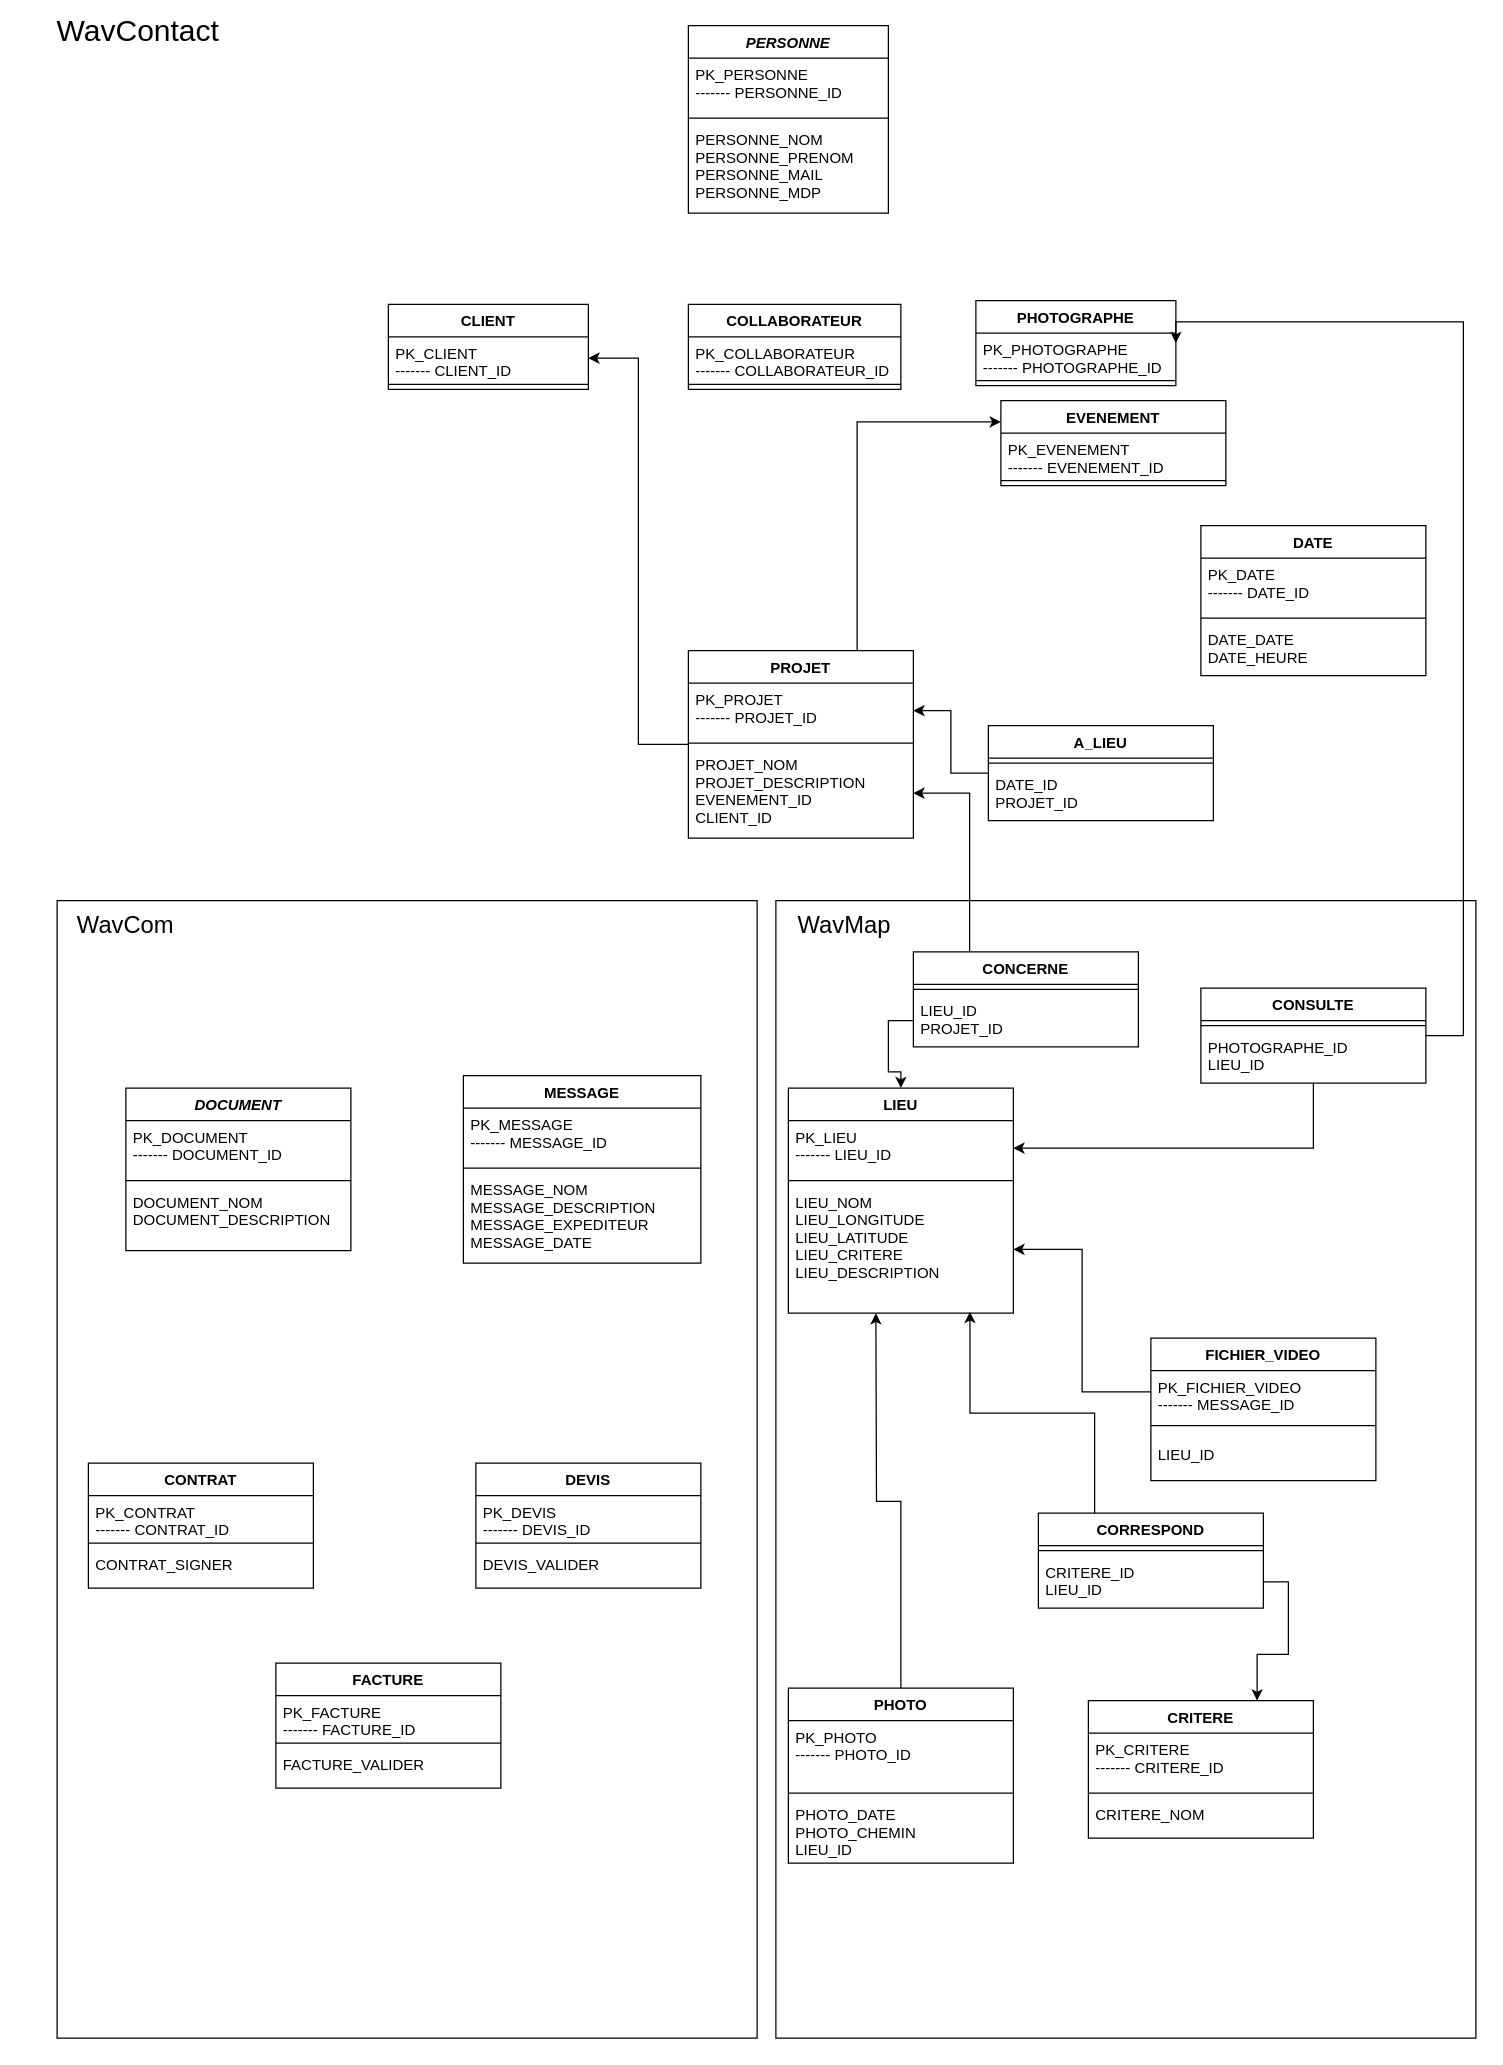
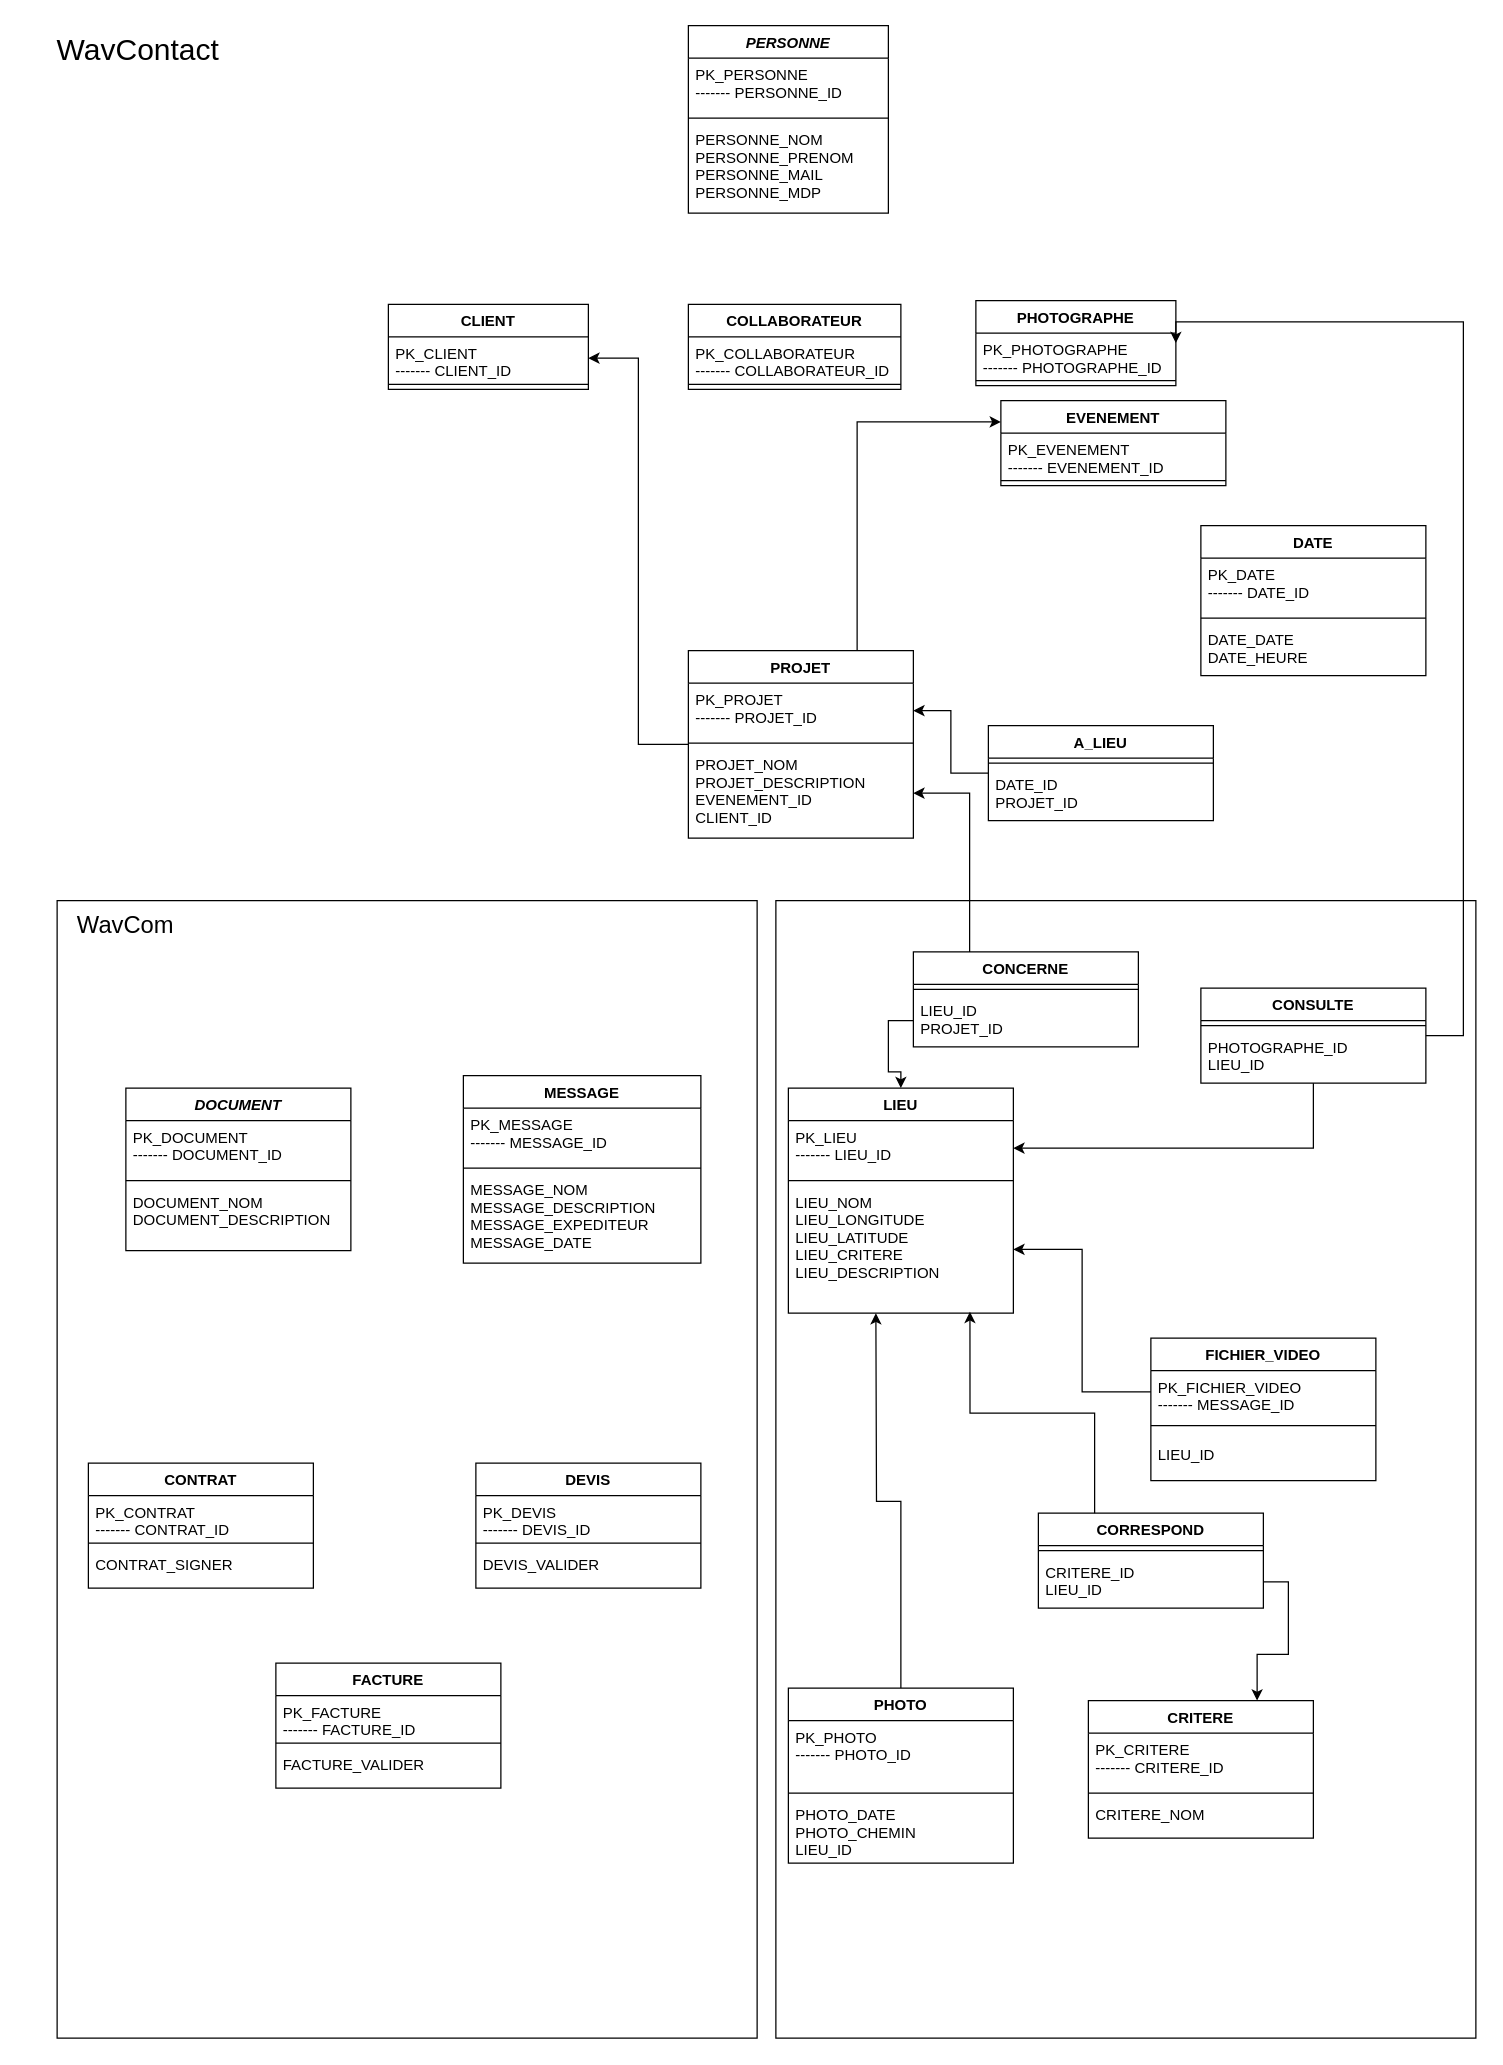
(138, 32) -> (138, 51)
(844, 926) -> none
